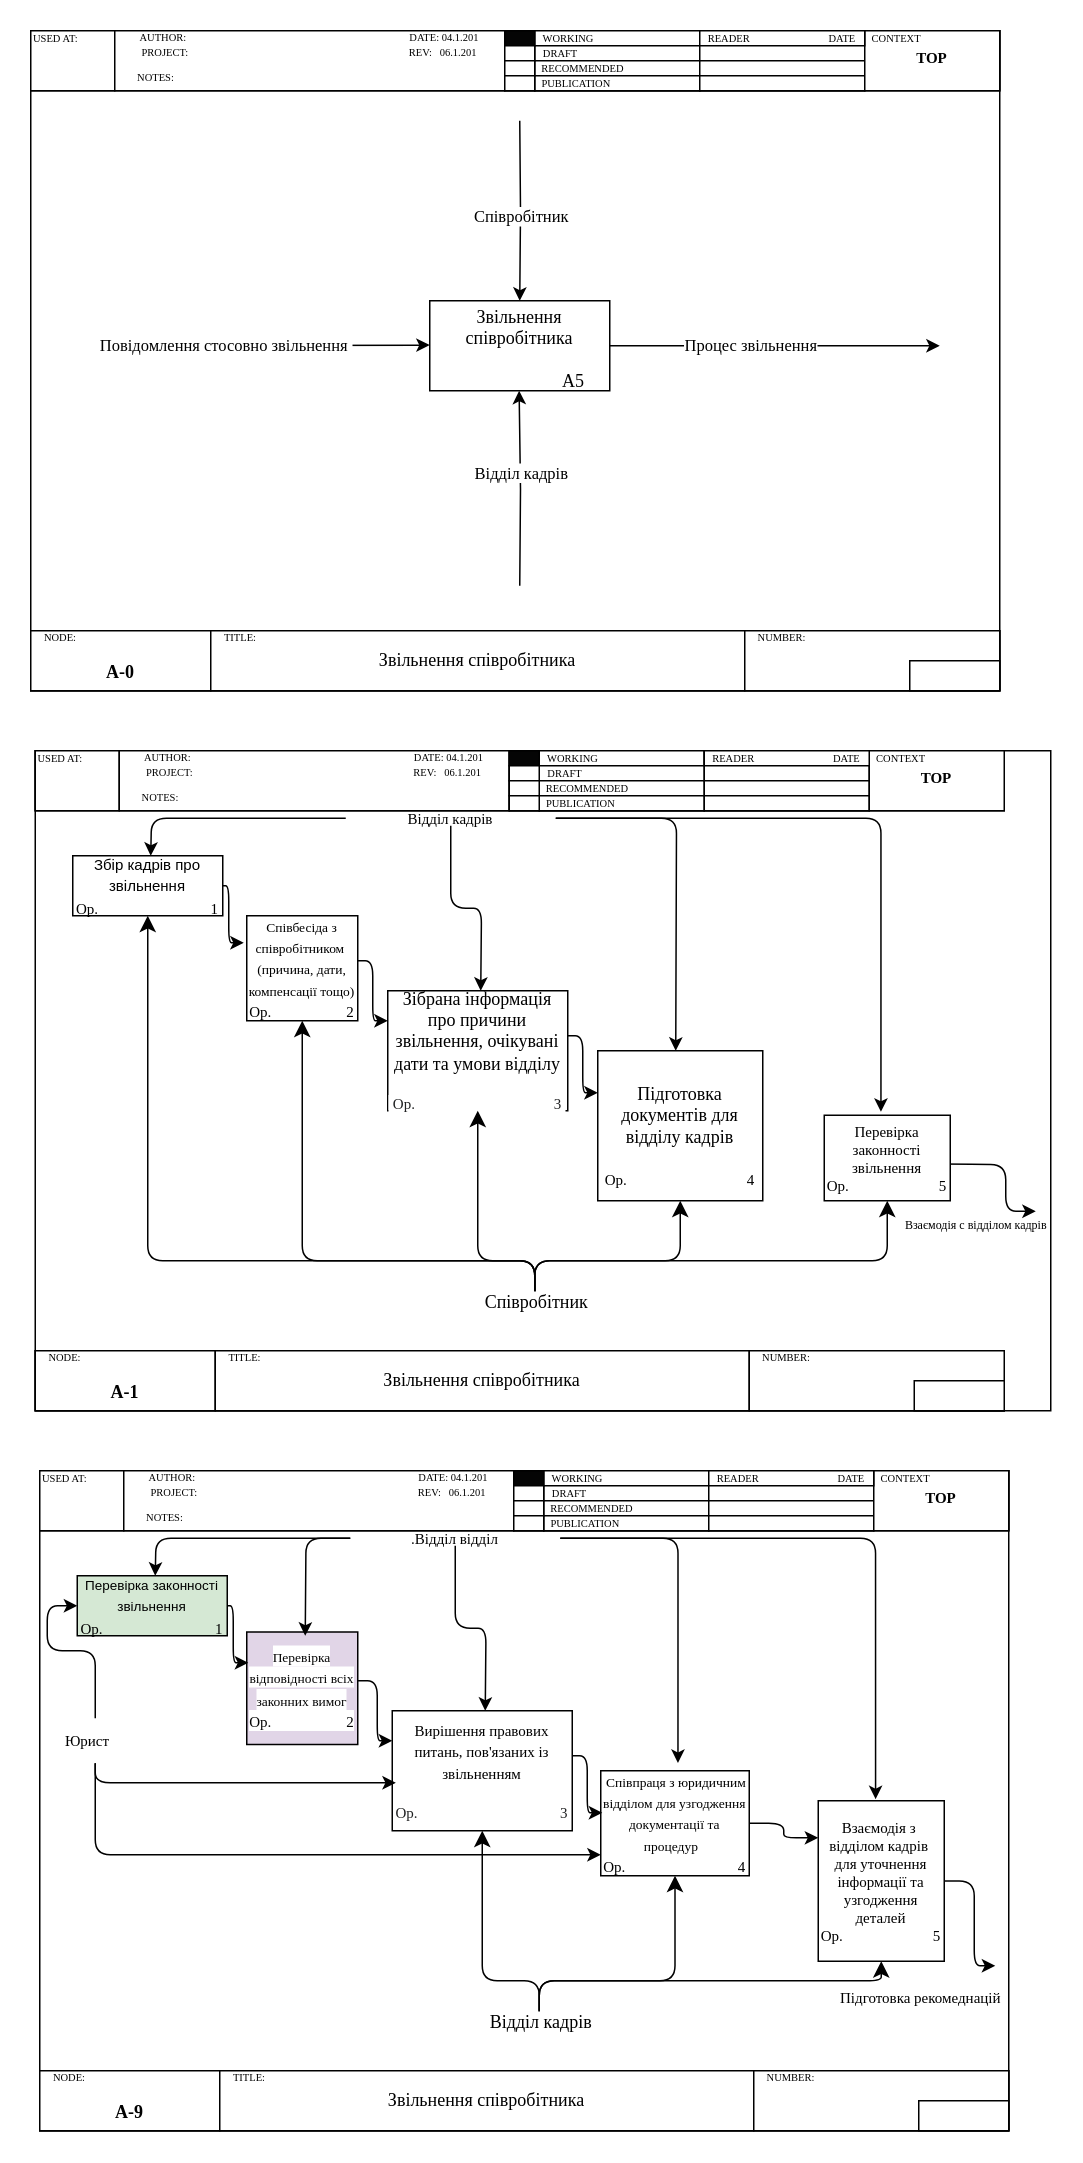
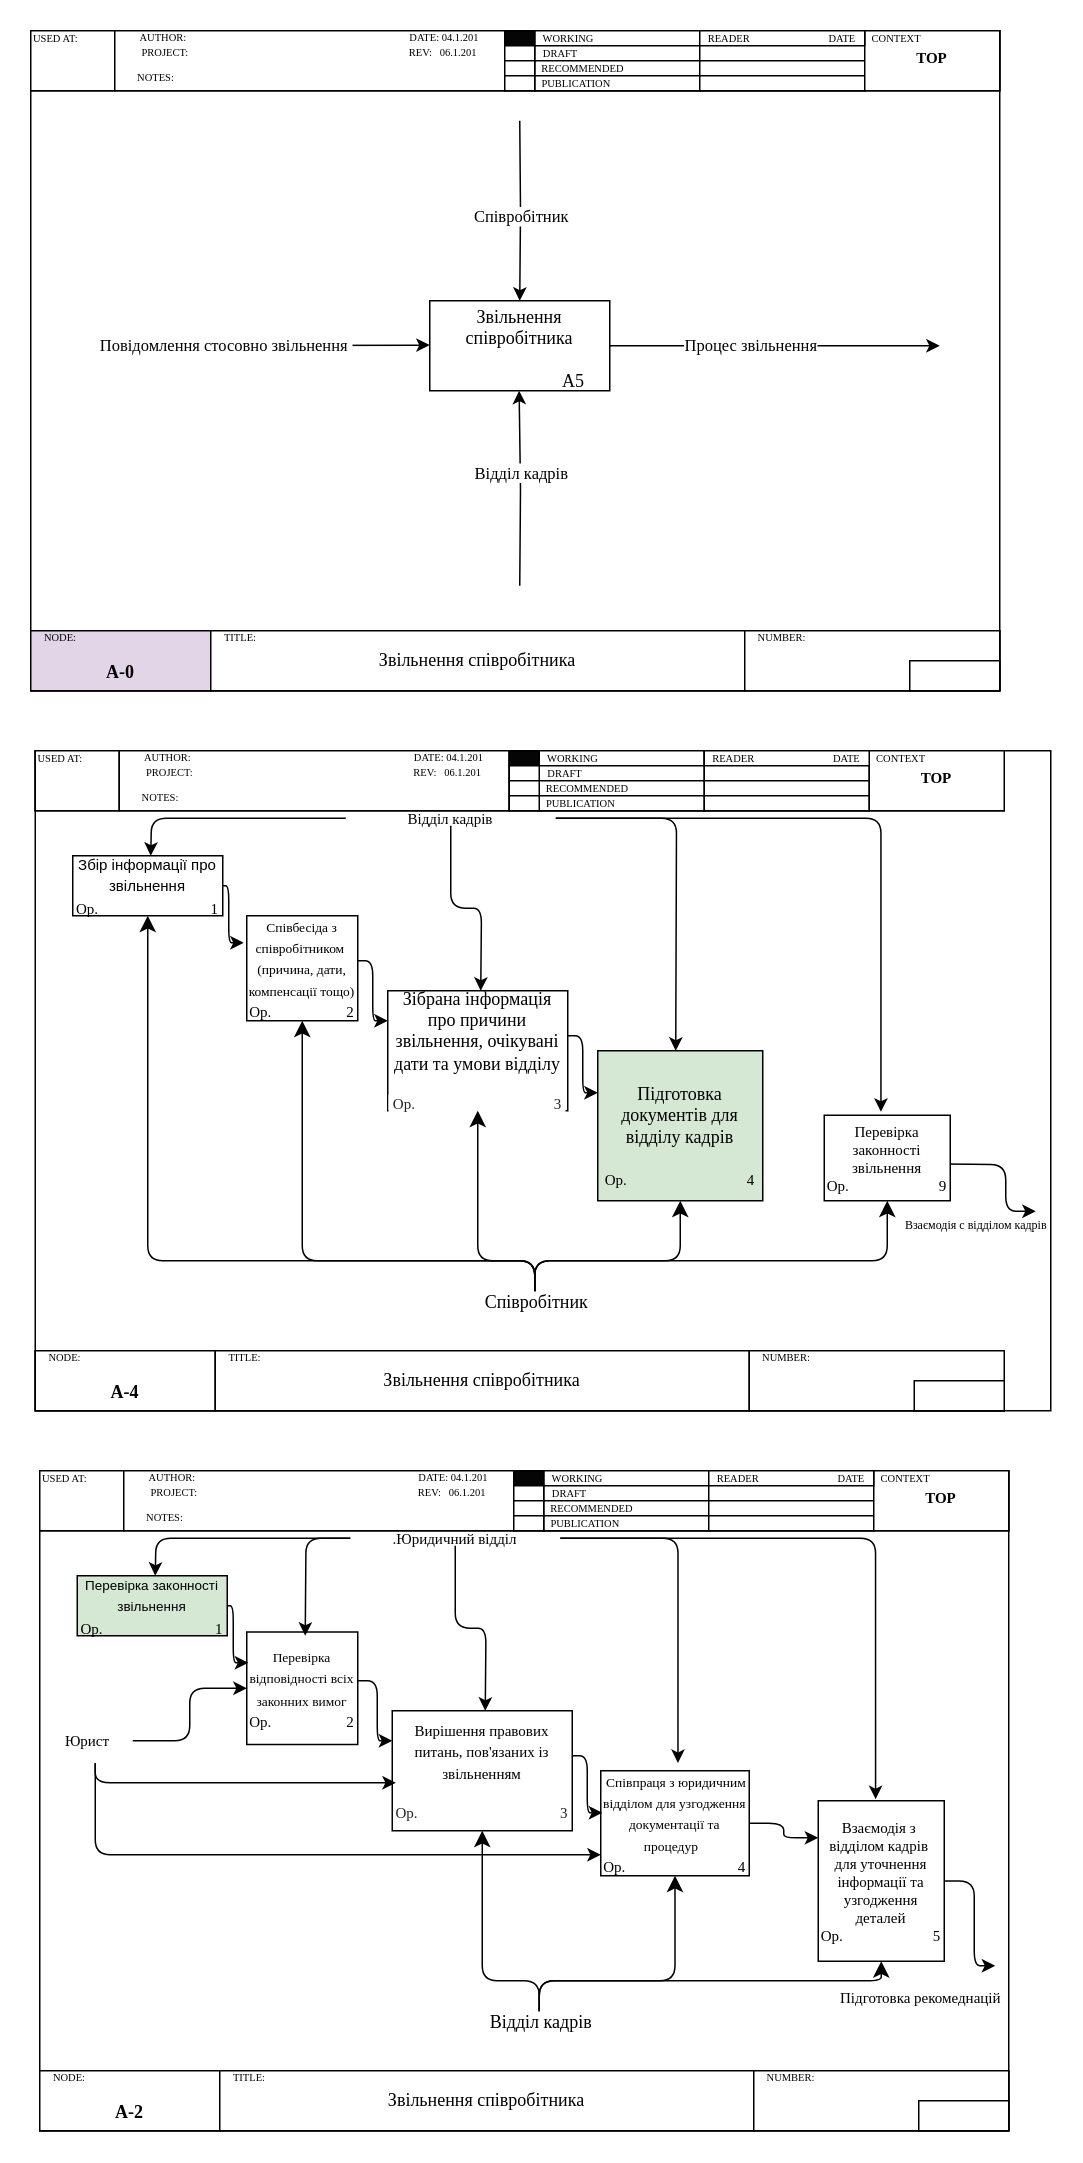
(121, 661) -> (121, 661)
(148, 886) -> (148, 886)
(680, 1126) -> (680, 1126)
(887, 1159) -> (887, 1159)
(125, 1381) -> (125, 1381)
(455, 1538) -> (455, 1538)
(78, 1651) -> none
(302, 1688) -> (302, 1688)
none -> (190, 1720)
(130, 2101) -> (130, 2101)
